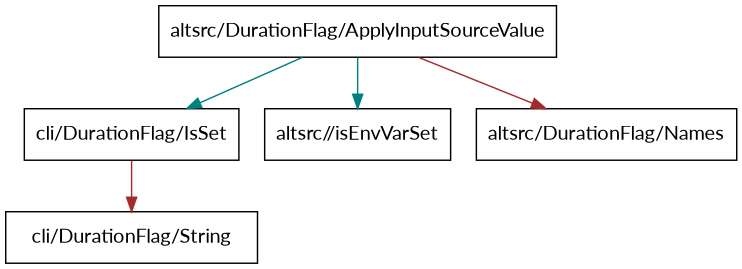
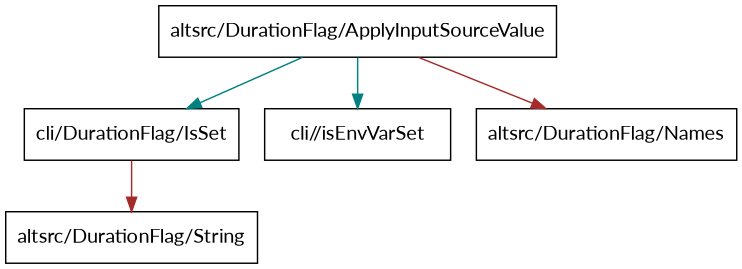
(358, 134) -> (358, 134)
(132, 237) -> (132, 237)
